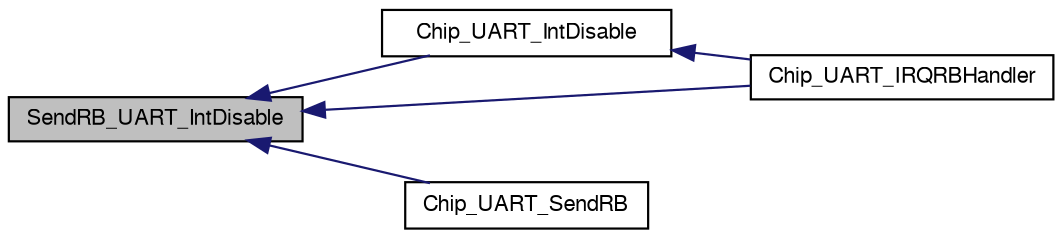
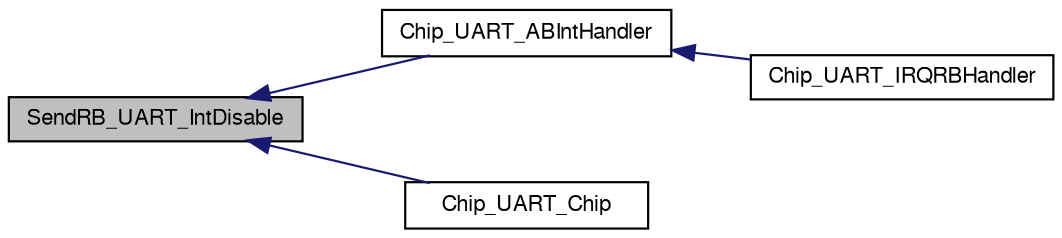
(527, 33) -> (527, 33)
(538, 98) -> none
(527, 205) -> (527, 205)
